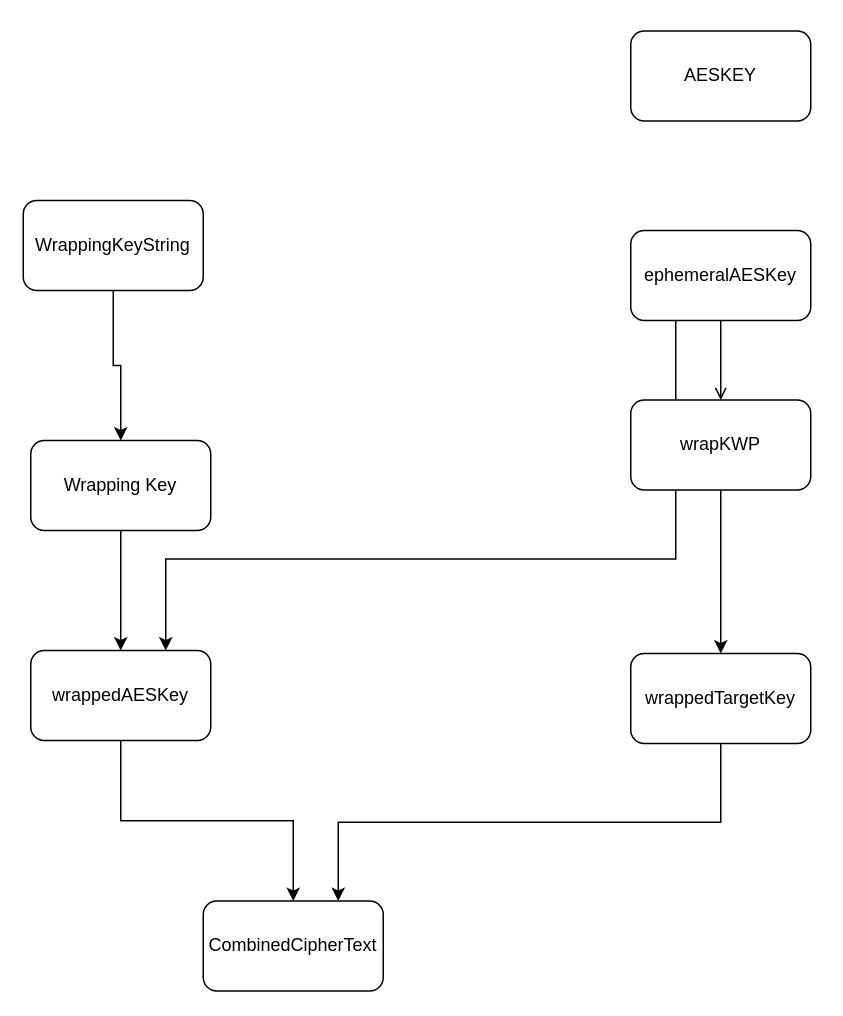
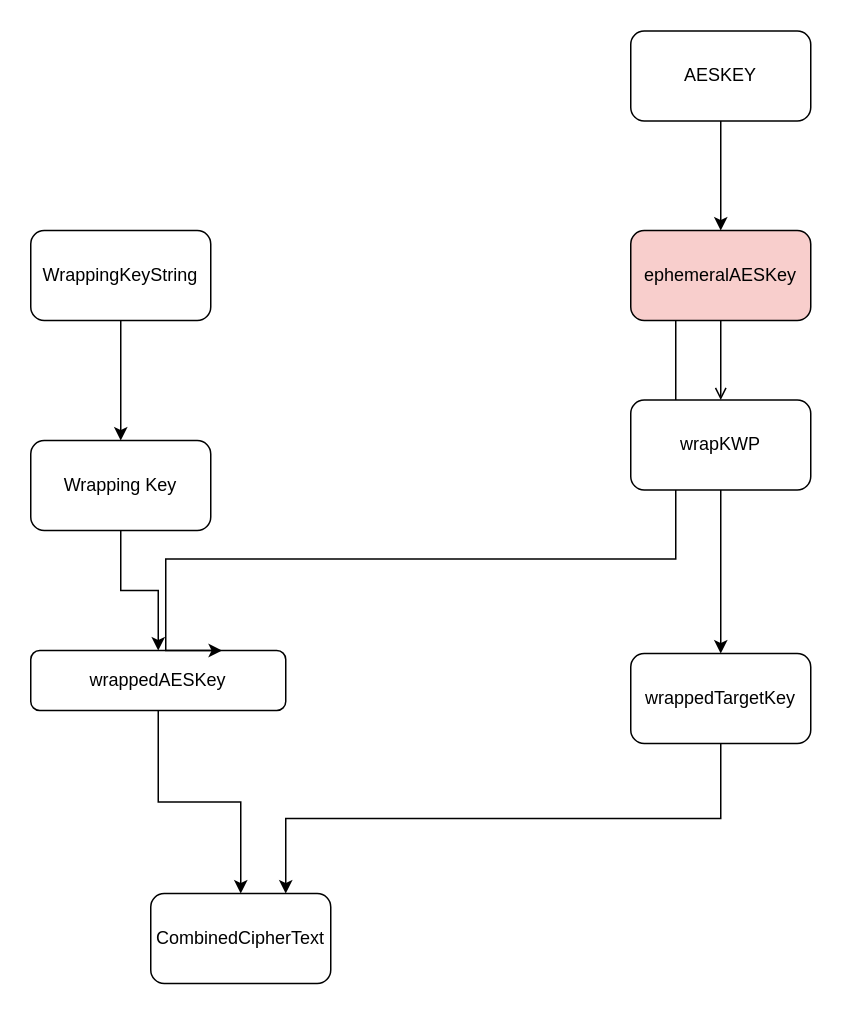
none -> (721, 170)
(113, 245) -> (121, 275)
(721, 275) -> (721, 275)
(121, 695) -> (158, 680)
(293, 946) -> (241, 938)
